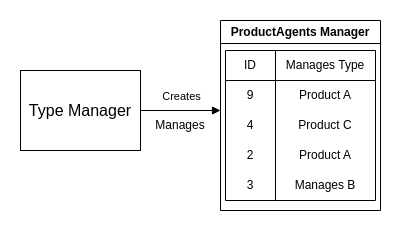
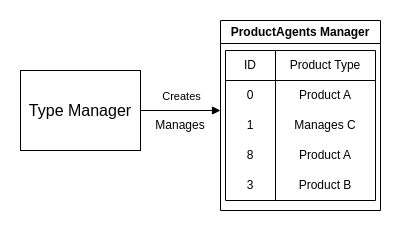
(326, 66) -> (326, 66)
(251, 96) -> (251, 96)
(251, 126) -> (251, 126)
(326, 126) -> (326, 126)
(251, 156) -> (251, 156)
(326, 186) -> (326, 186)
